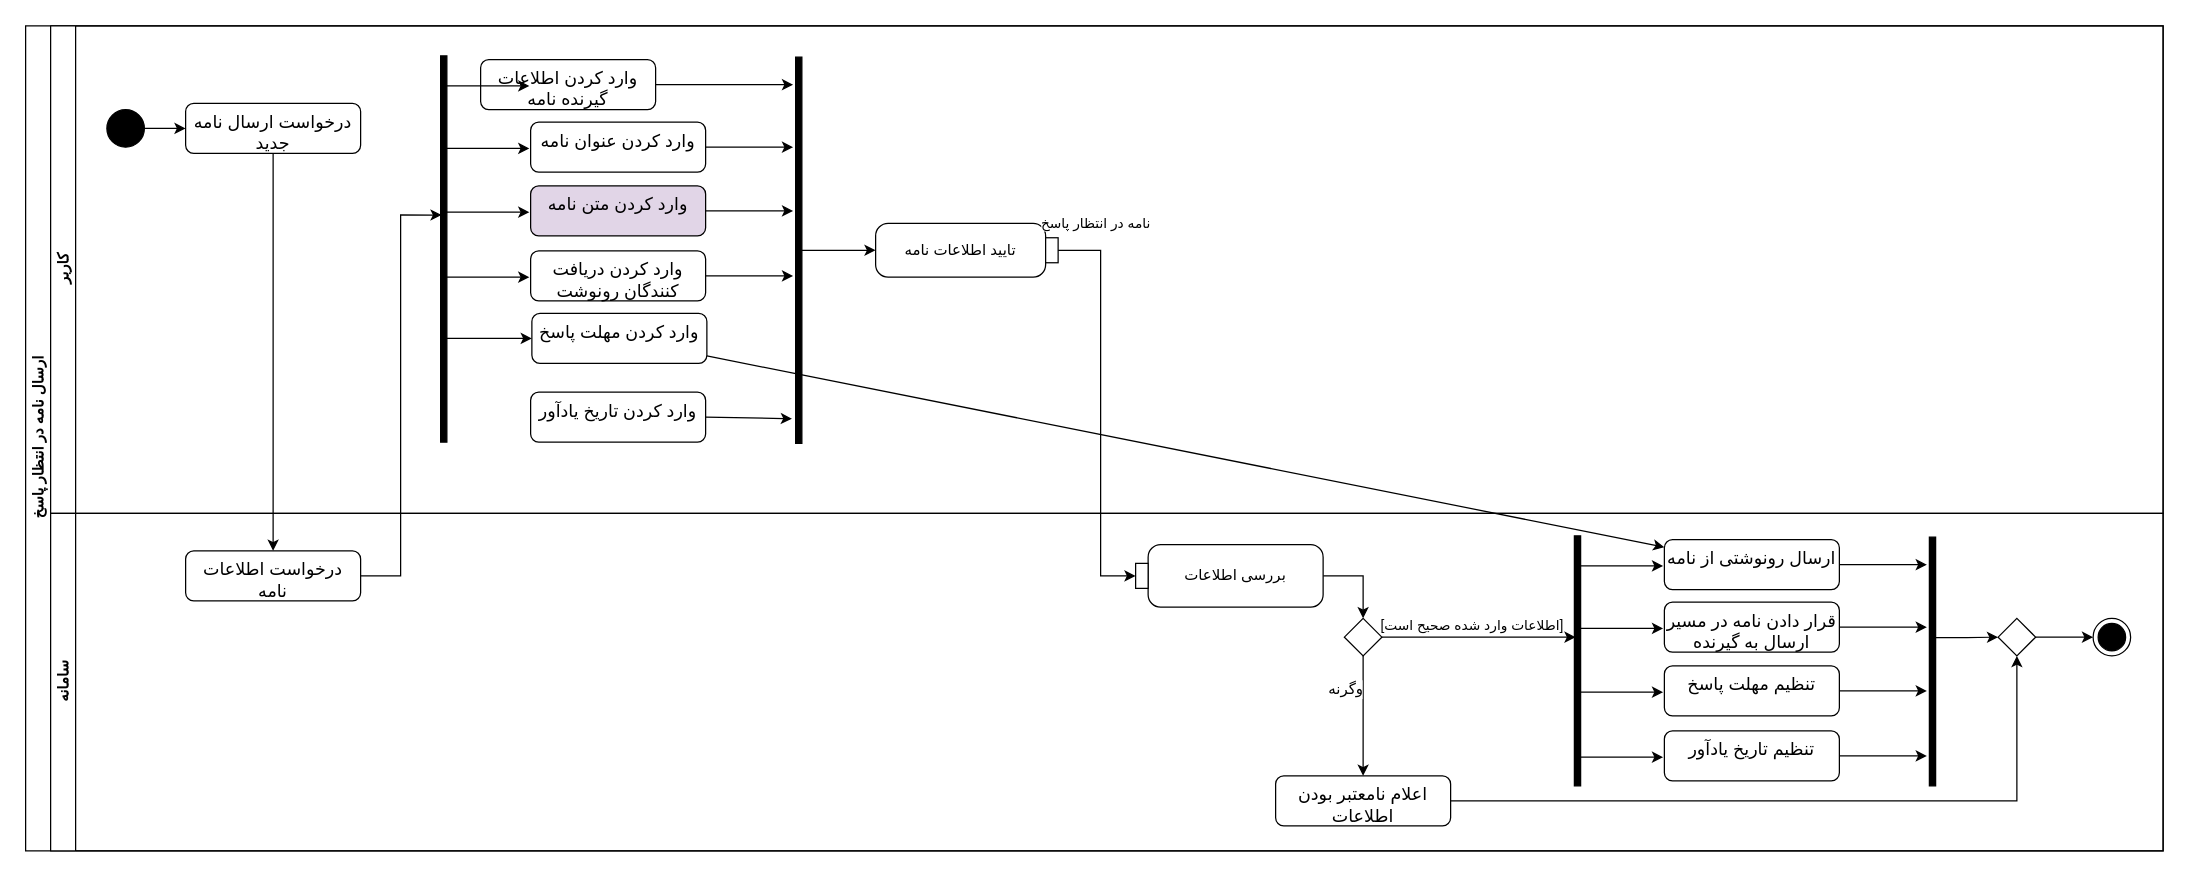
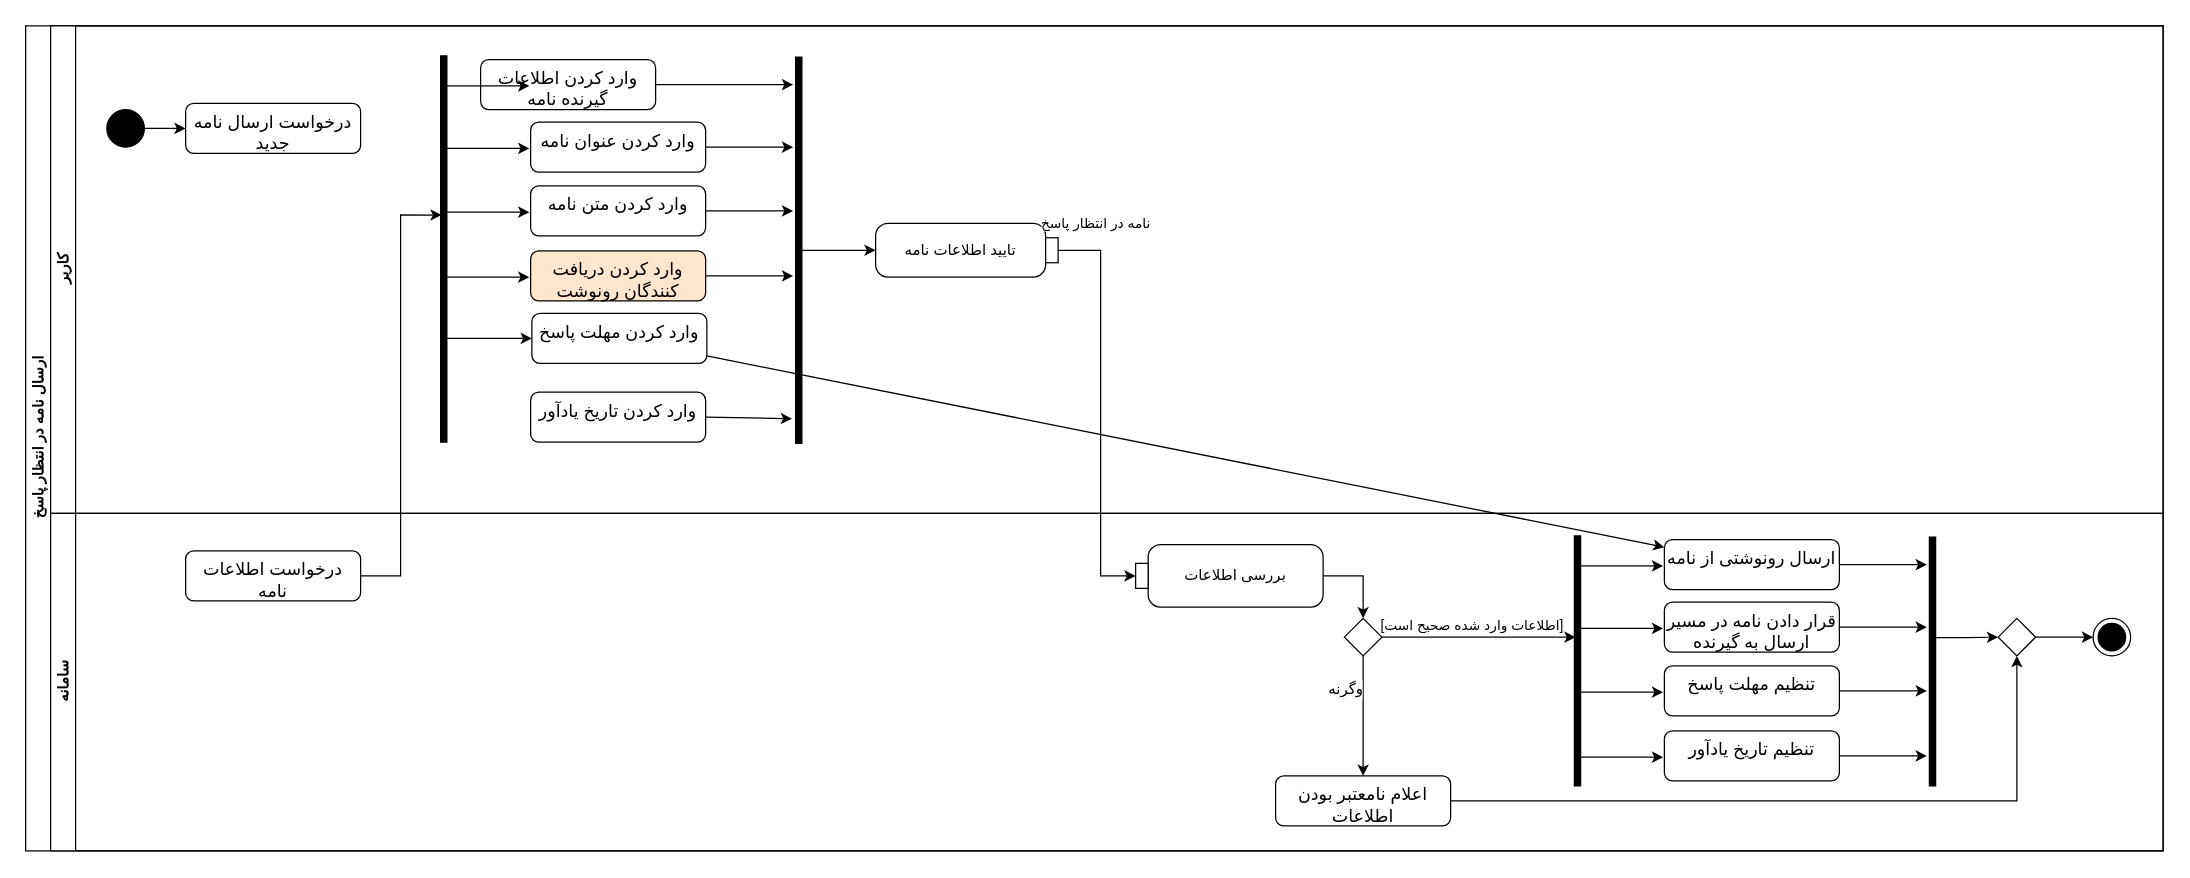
(618, 211) -> (618, 211)
(618, 276) -> (618, 276)
(273, 347) -> none
